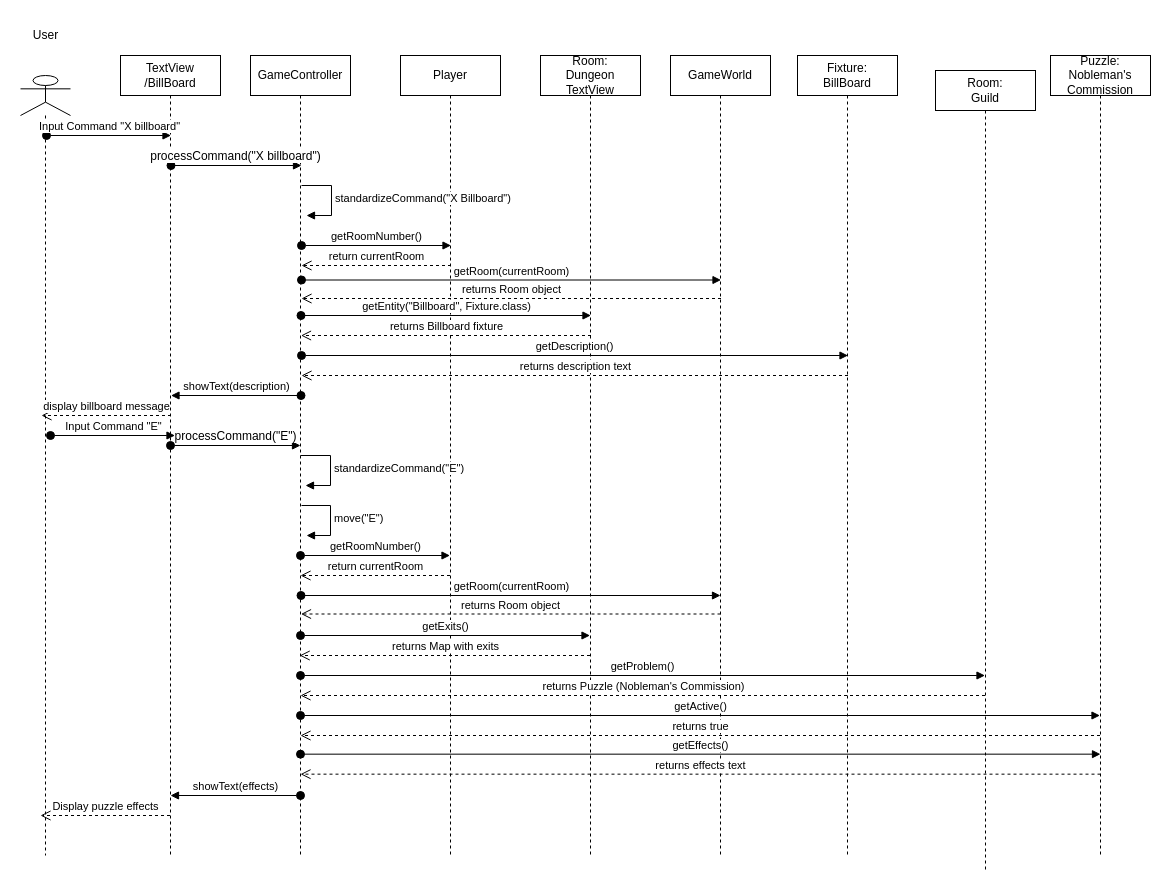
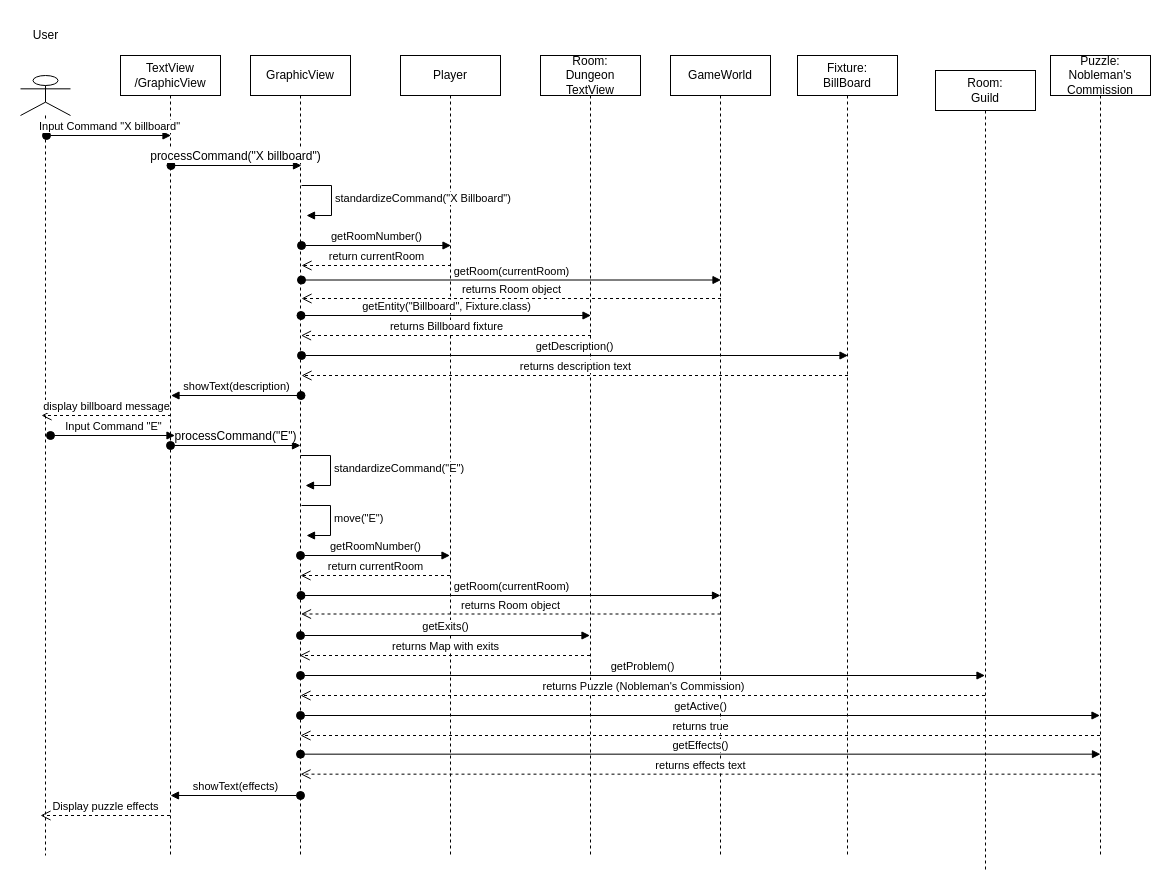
(171, 76) -> (171, 76)
(301, 76) -> (301, 76)
